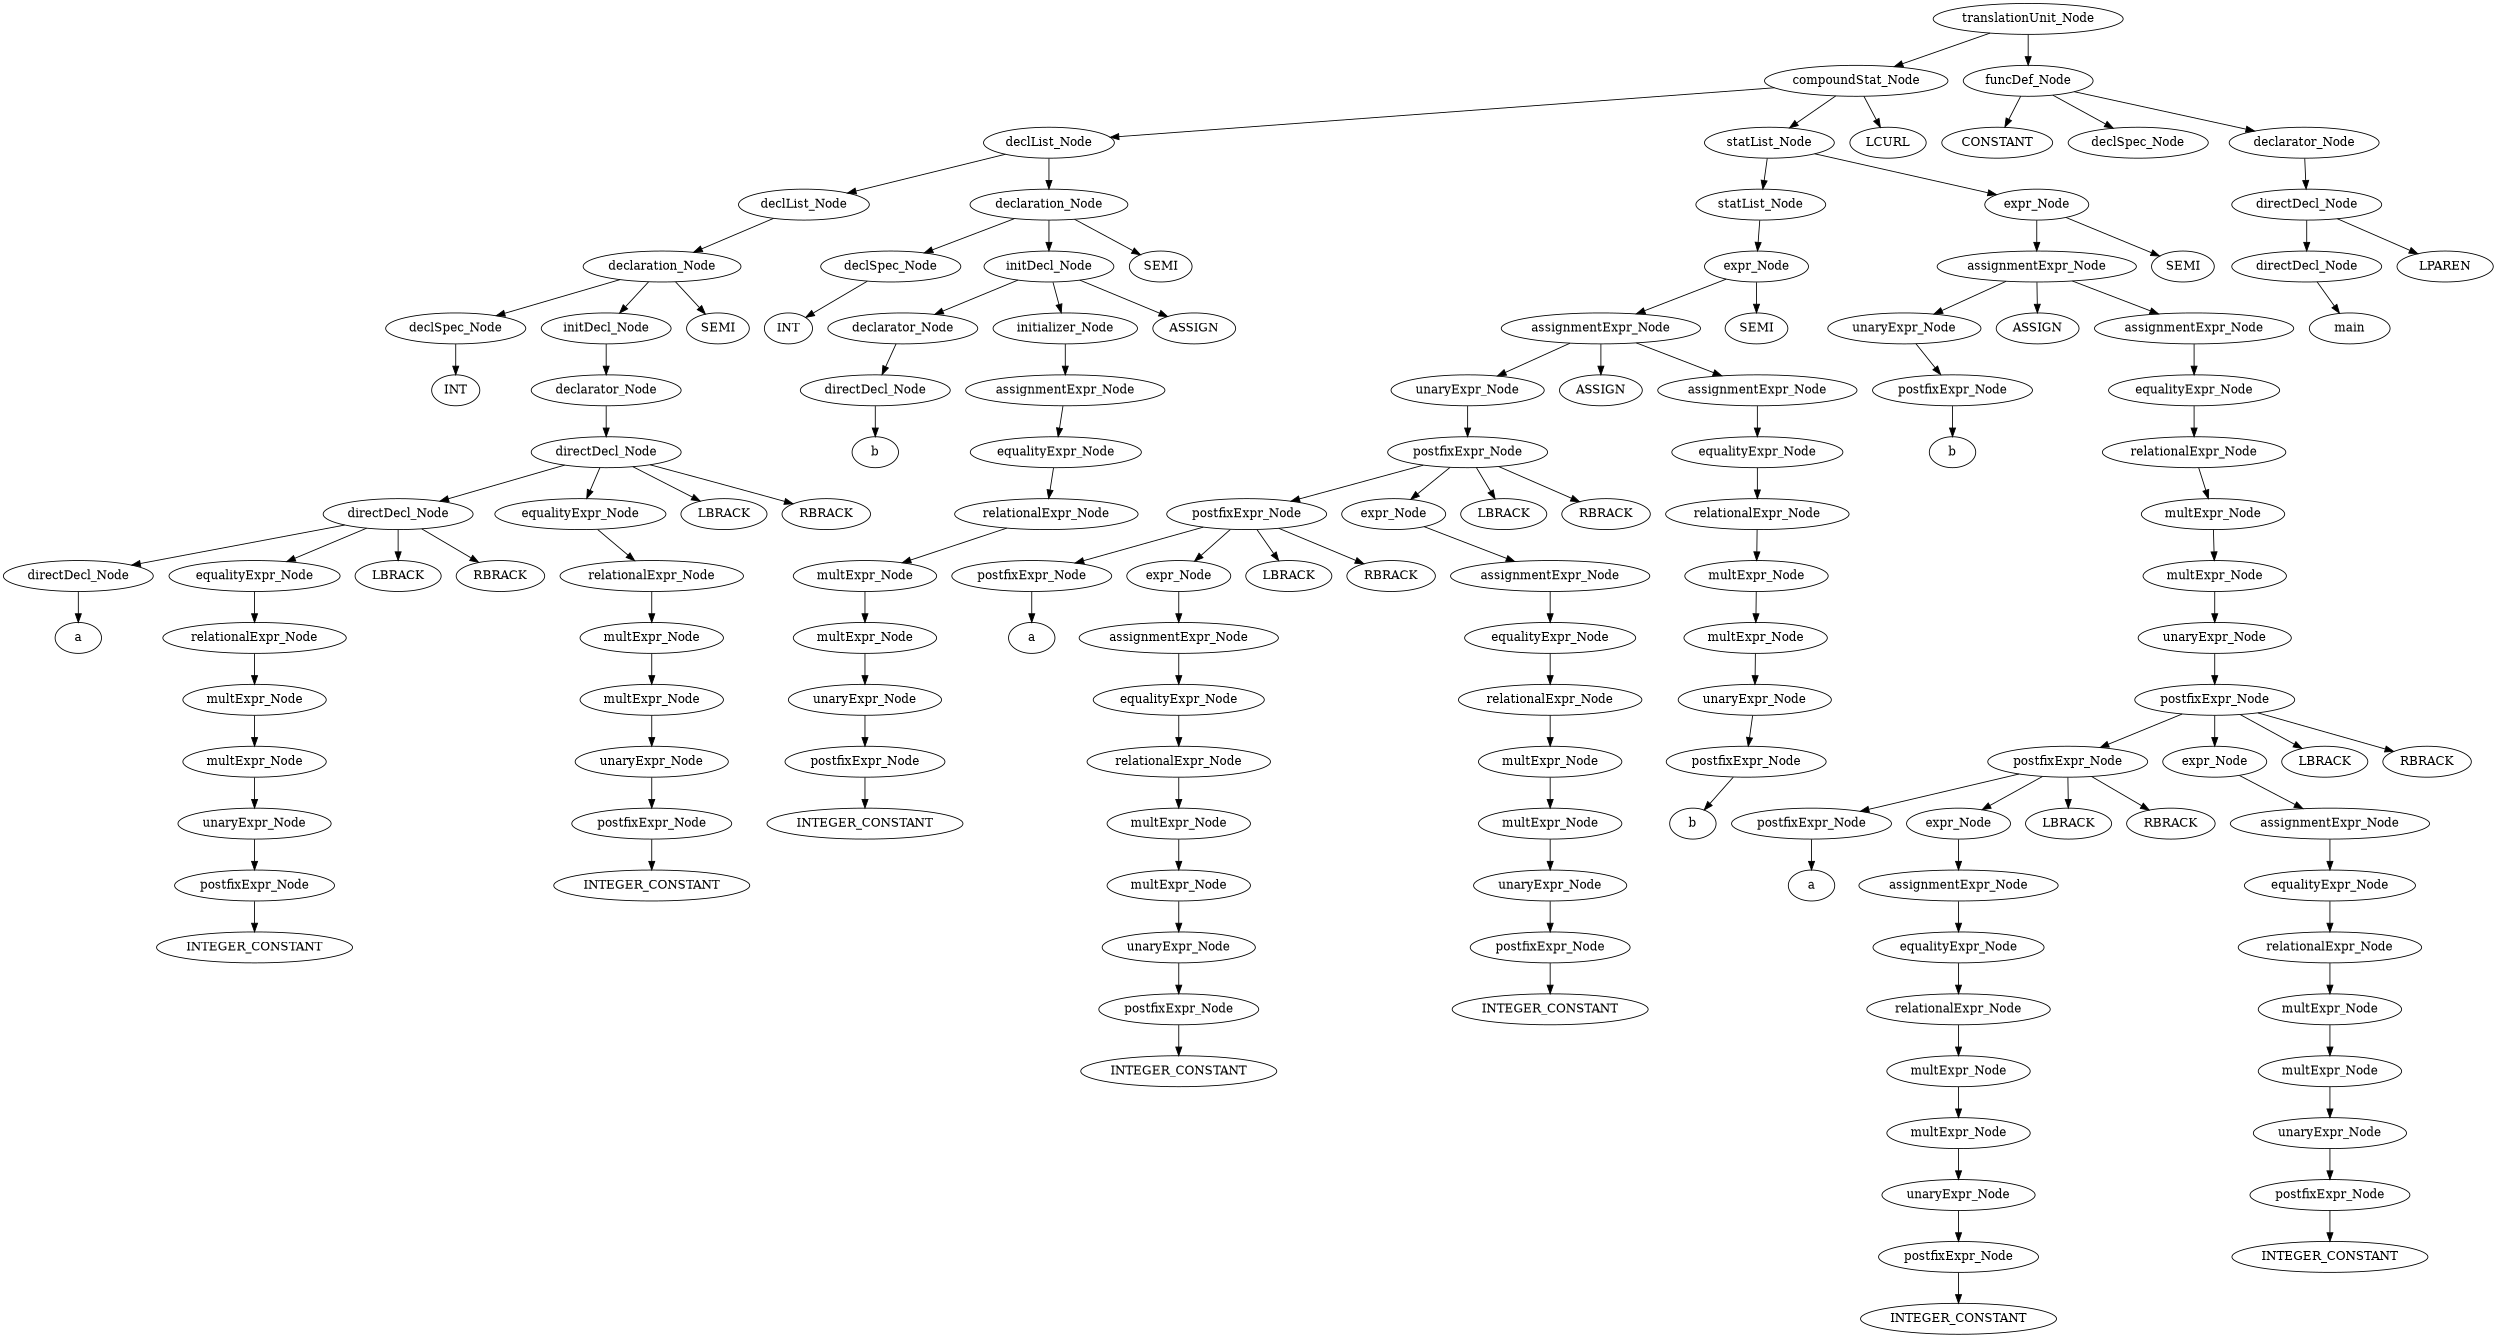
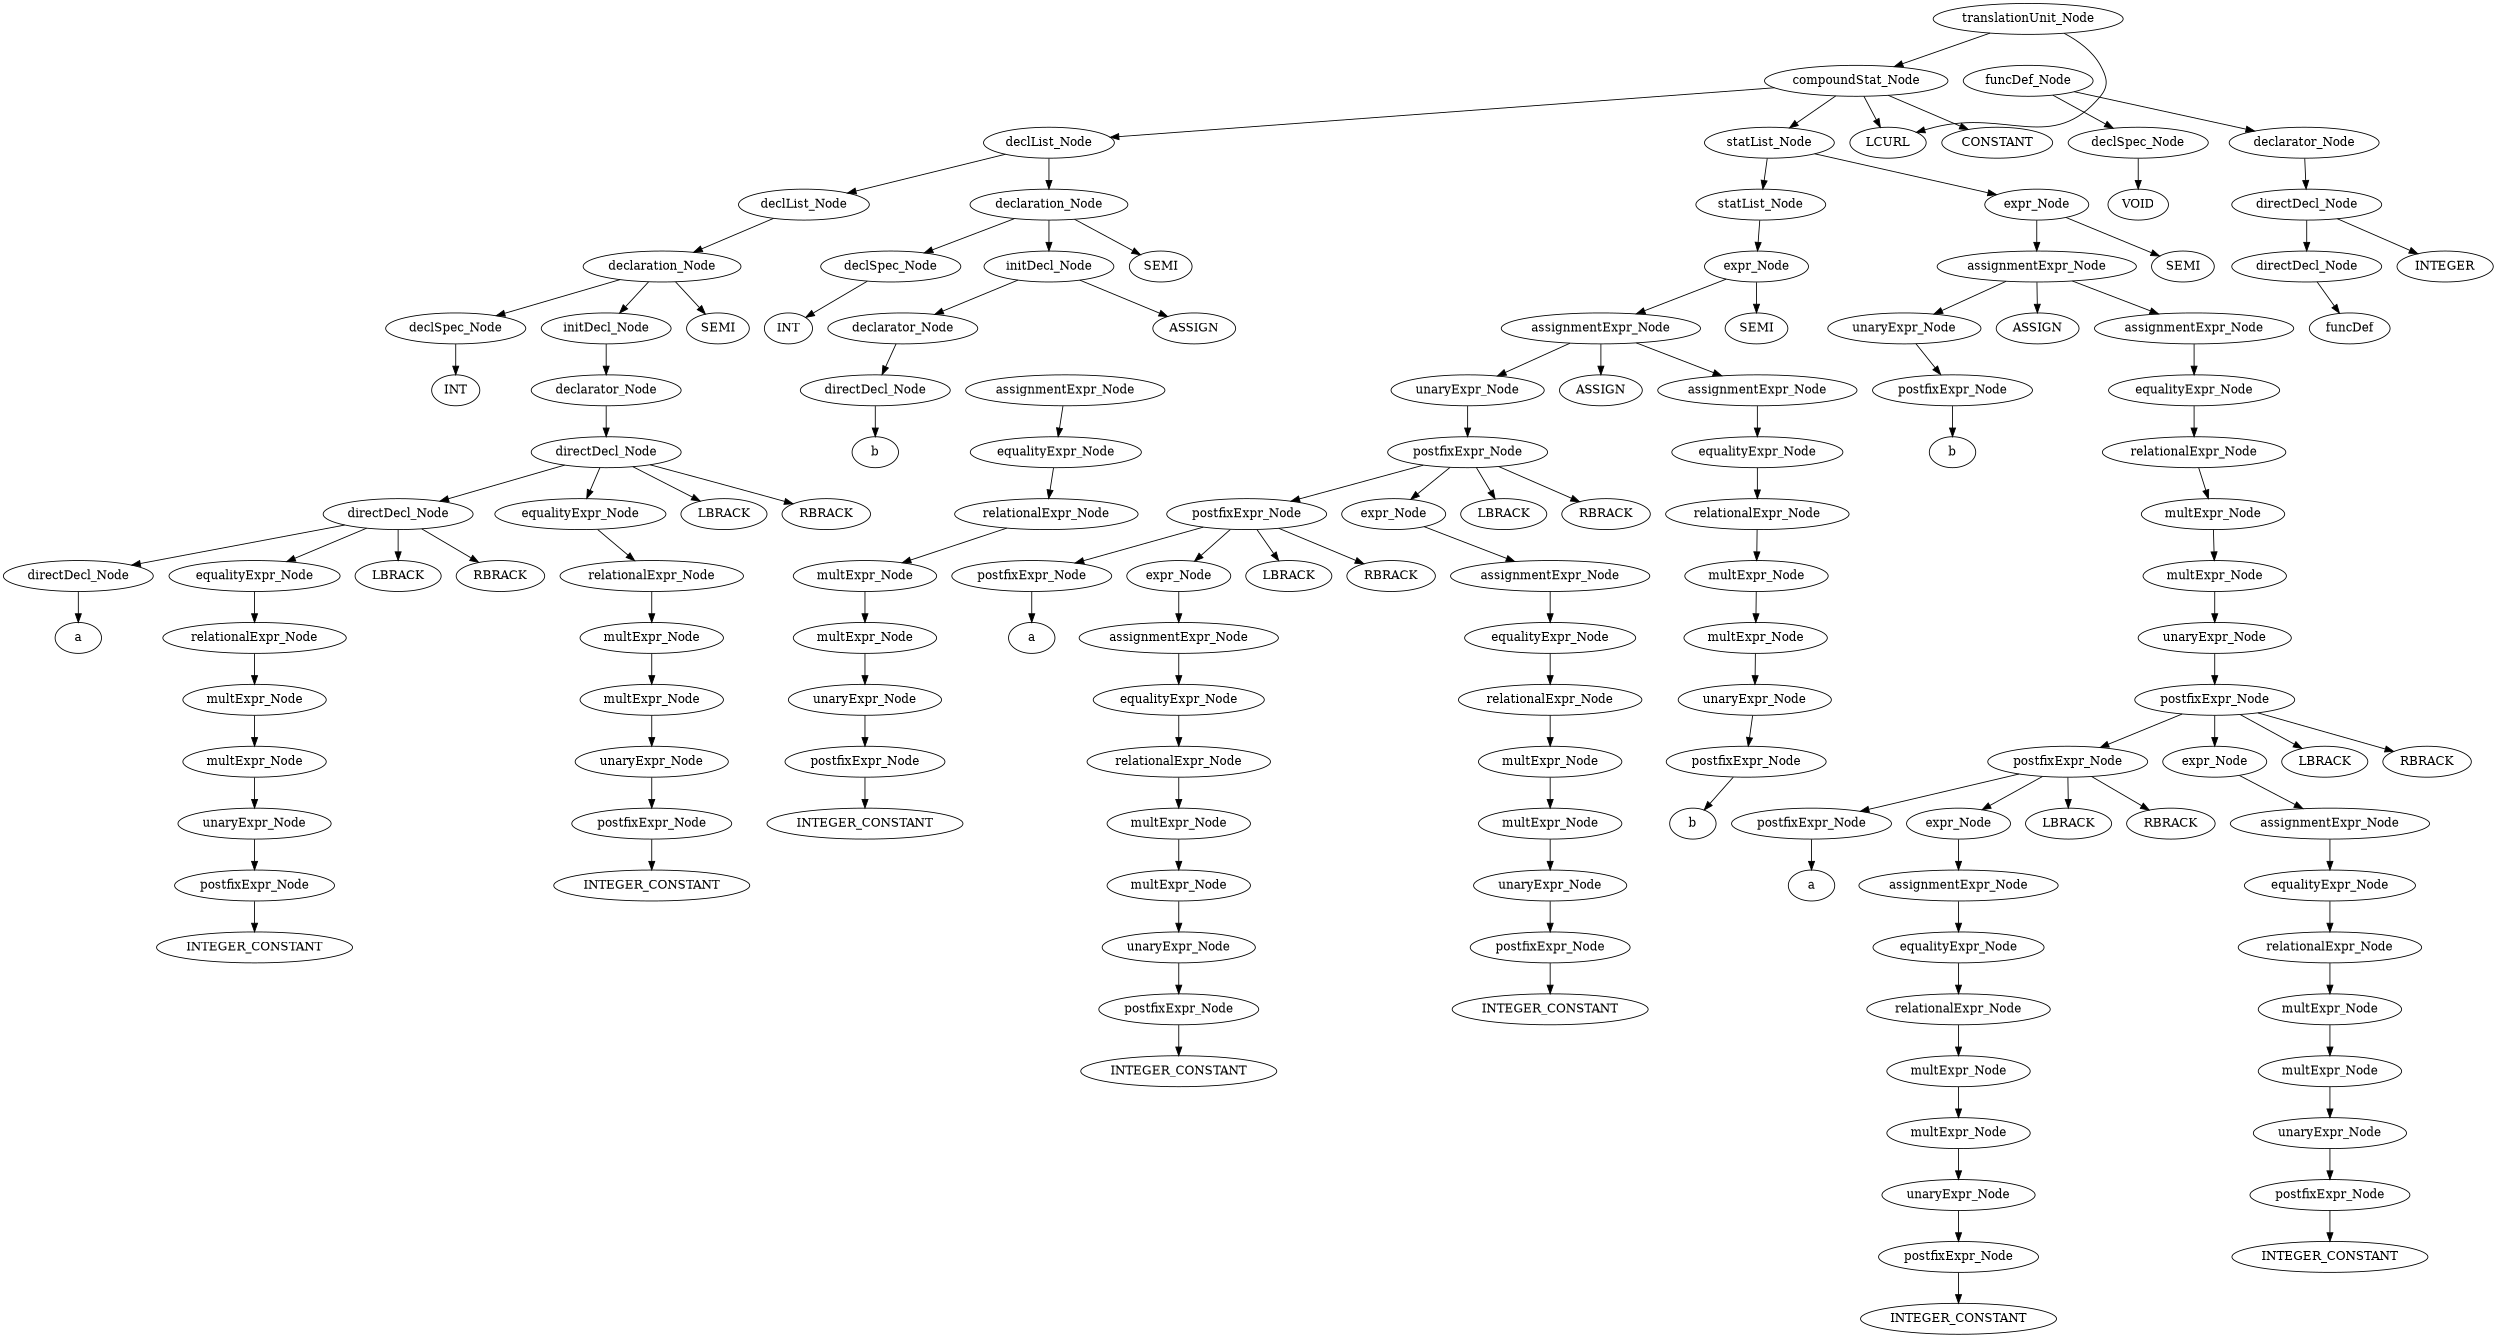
(2028, 46) -> (2058, 124)
(2015, 108) -> (1924, 111)
none -> (2138, 205)
(2445, 267) -> (2445, 267)
(1065, 328) -> none
(2350, 328) -> (2350, 328)
